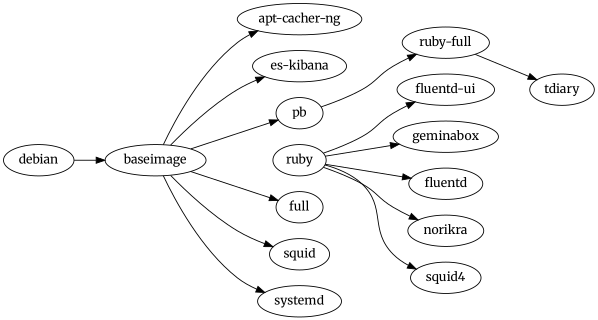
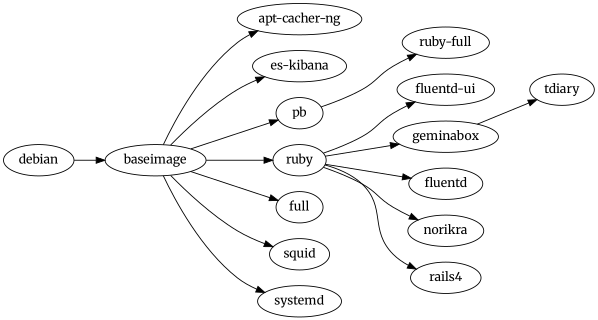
(502, 65) -> (503, 114)
none -> (235, 160)
(446, 278) -> (446, 278)
